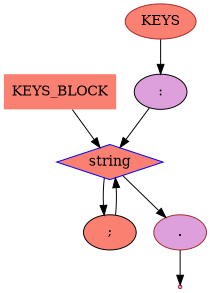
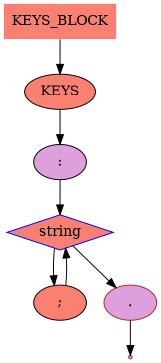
(161, 21) -> (60, 92)
(83, 125) -> (60, 52)
